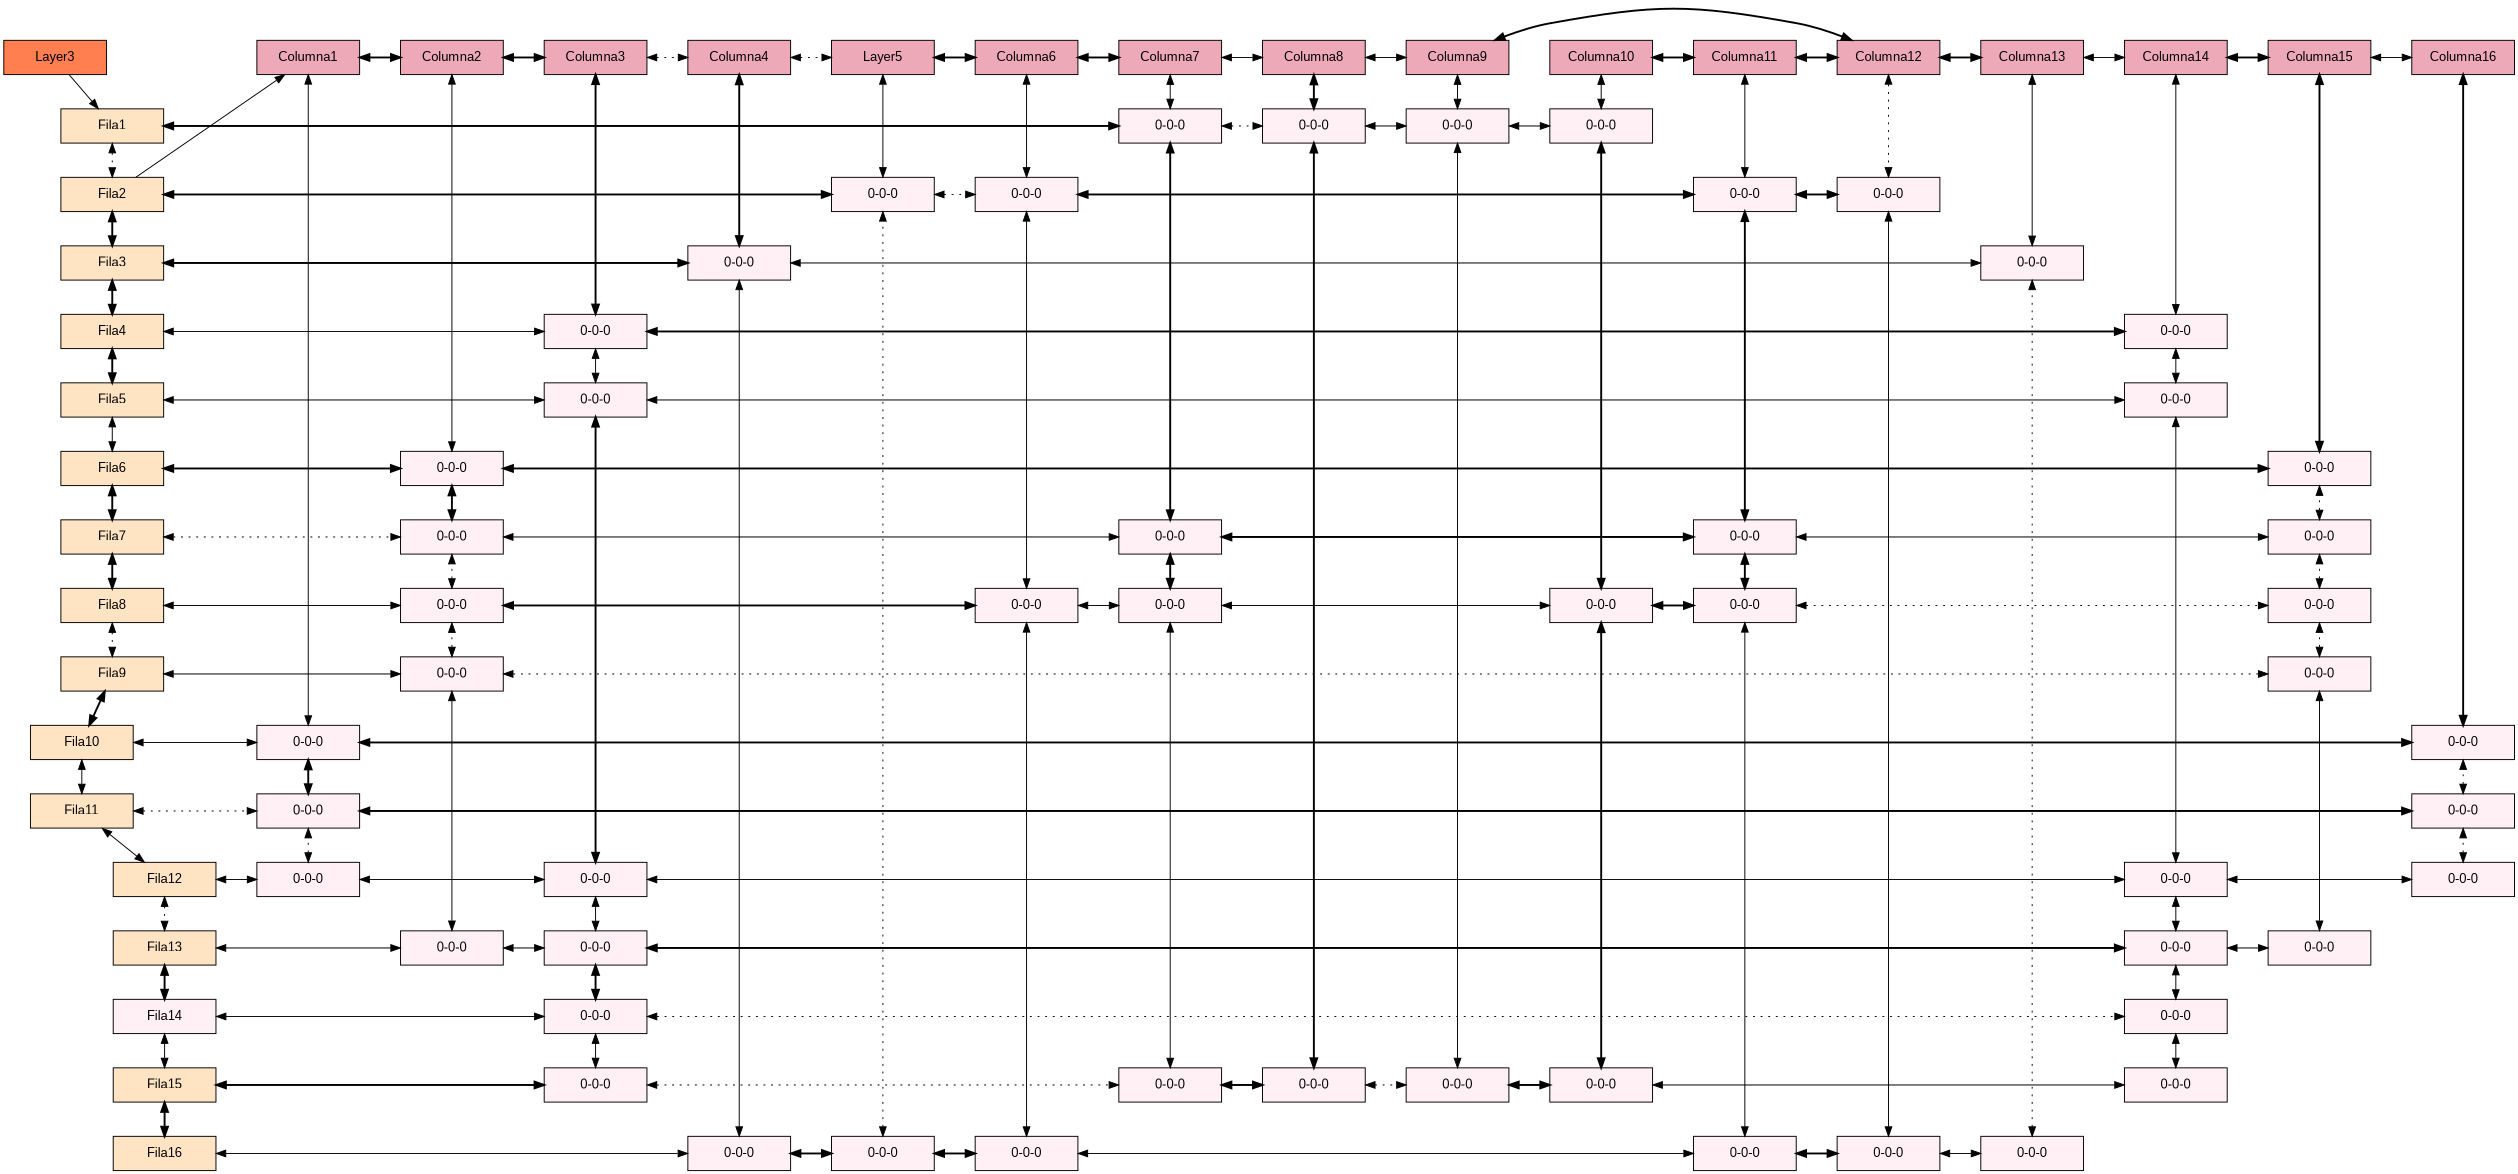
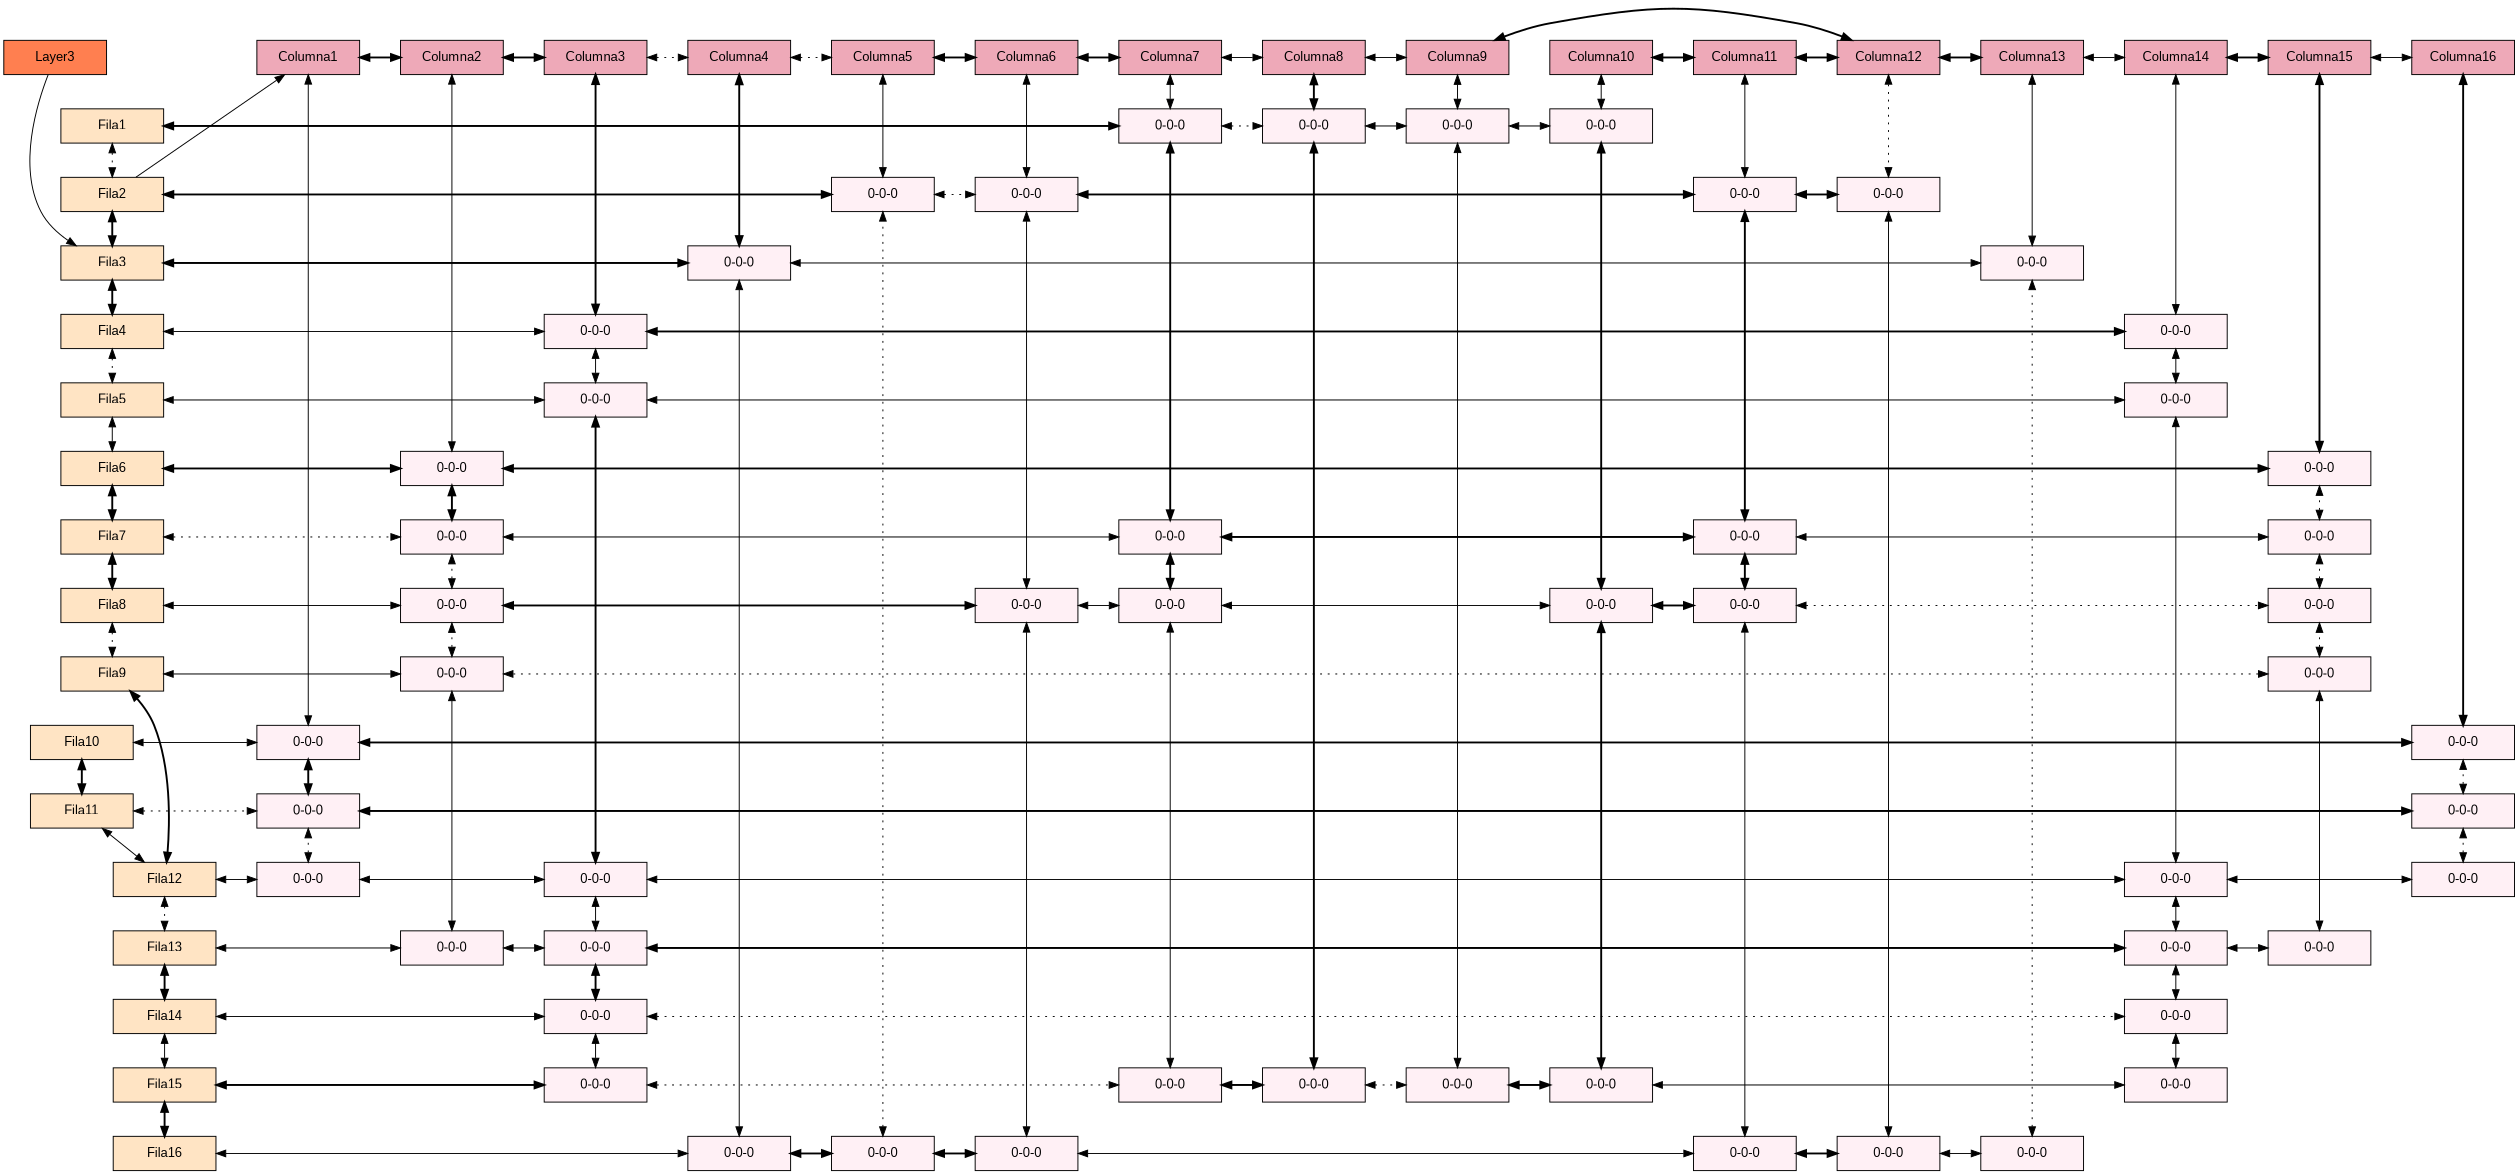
(883, 57) -> (883, 57)
(81, 88) -> (30, 163)
(112, 366) -> (112, 366)
(97, 708) -> (166, 772)
(82, 777) -> (82, 777)
(165, 1016) -> (165, 1016)
